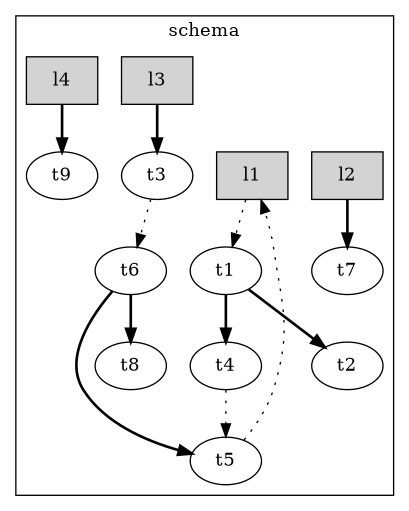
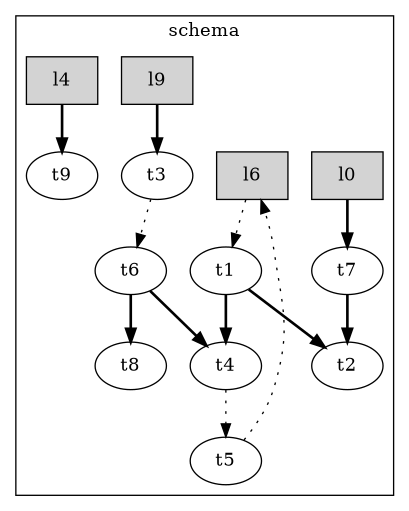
(157, 81) -> (157, 81)
(252, 176) -> (252, 176)
(347, 176) -> (347, 176)
none -> (347, 312)
(85, 392) -> (173, 314)
